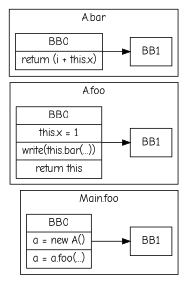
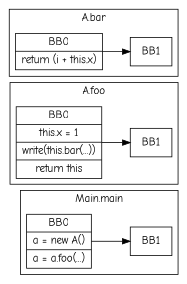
(99, 199) -> (99, 199)
